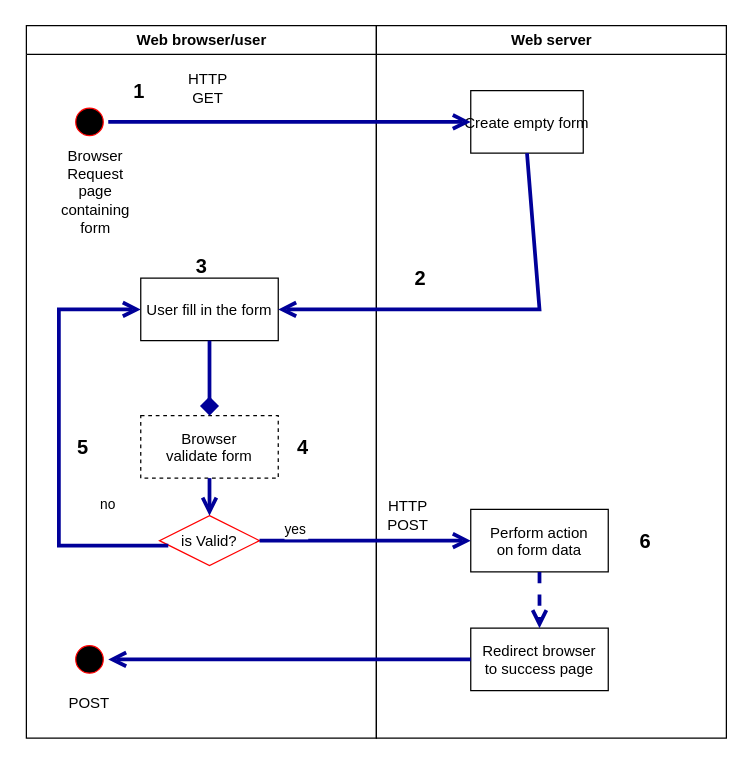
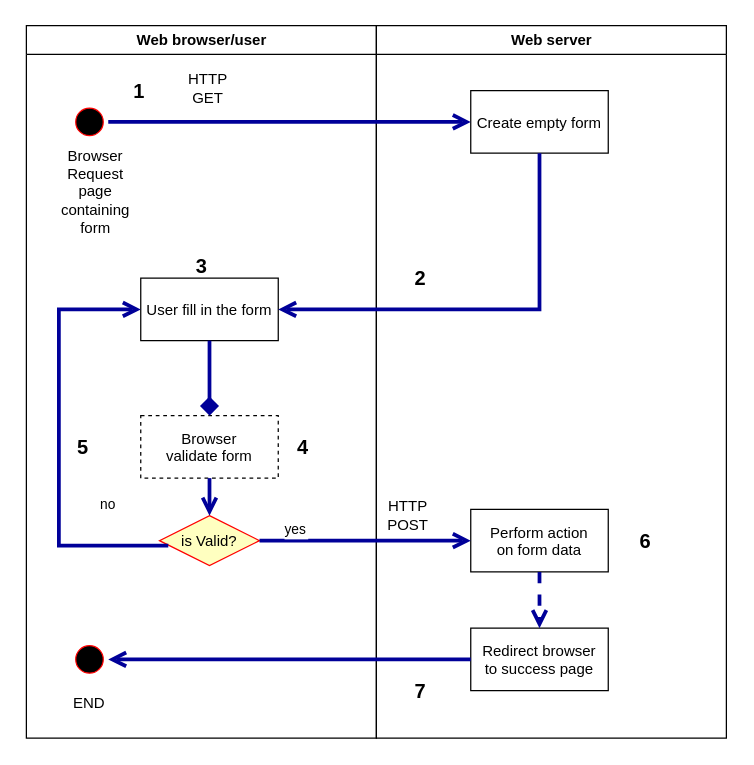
(527, 122) -> (539, 122)
(209, 541) -> (209, 541)
none -> (421, 691)
(89, 703) -> (89, 703)
